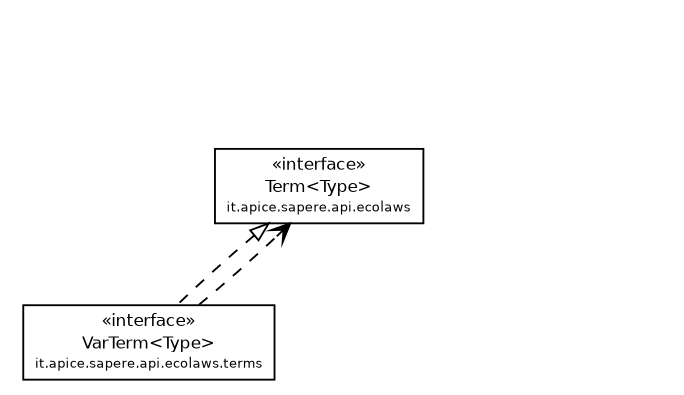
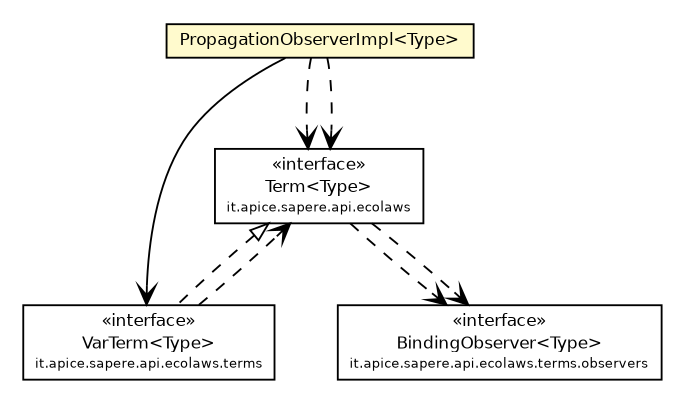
none -> (319, 41)
none -> (500, 342)
